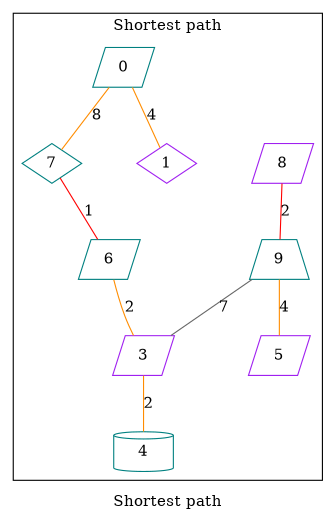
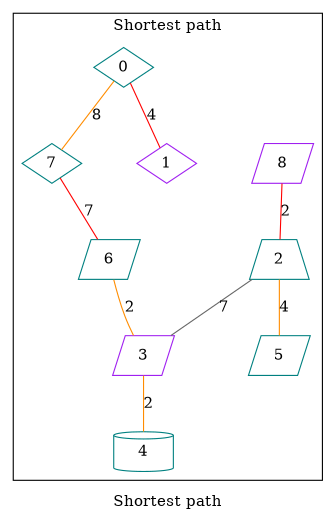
(124, 67) -> (124, 67)
(146, 118) -> (145, 115)
(89, 211) -> (89, 211)
(279, 259) -> (279, 259)
(279, 356) -> (279, 356)
